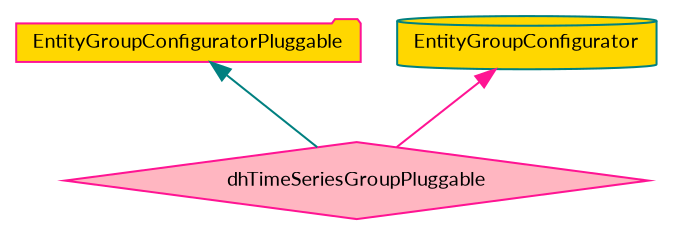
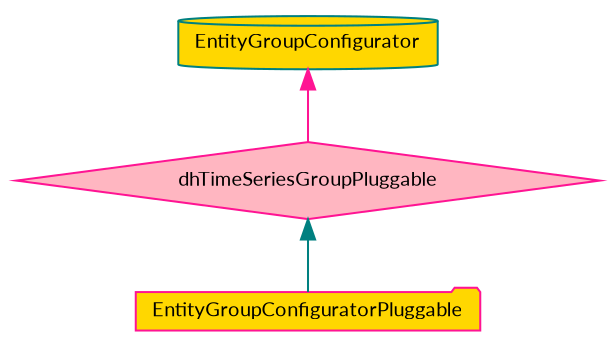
(272, 111) -> (308, 266)
